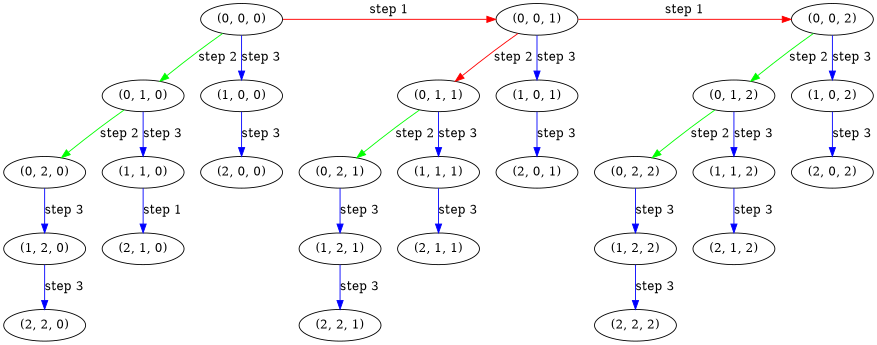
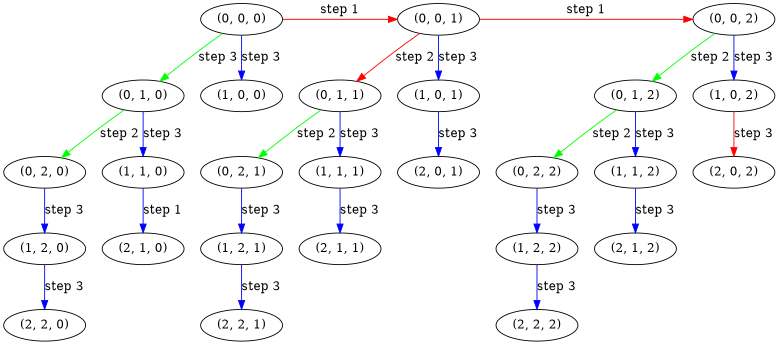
(218, 58) -> (218, 58)
(832, 130) -> (734, 130)
(242, 172) -> none
